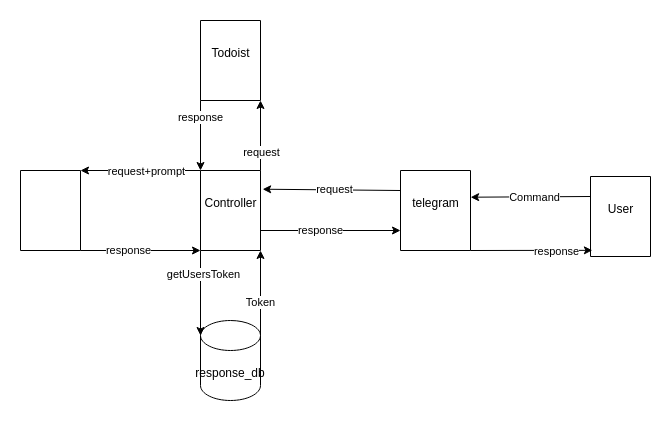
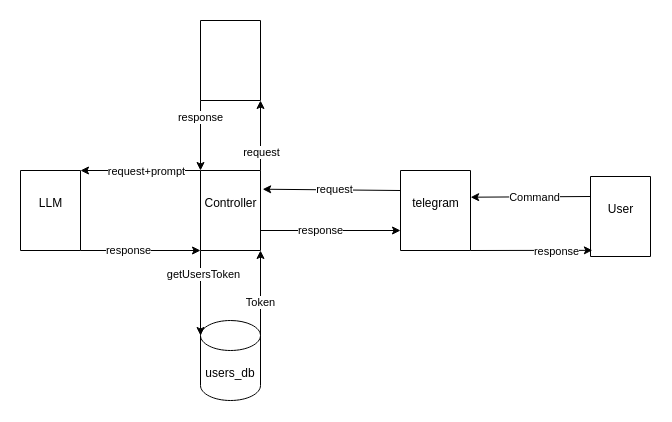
(231, 54) -> none
none -> (51, 204)
(231, 374) -> (231, 374)
